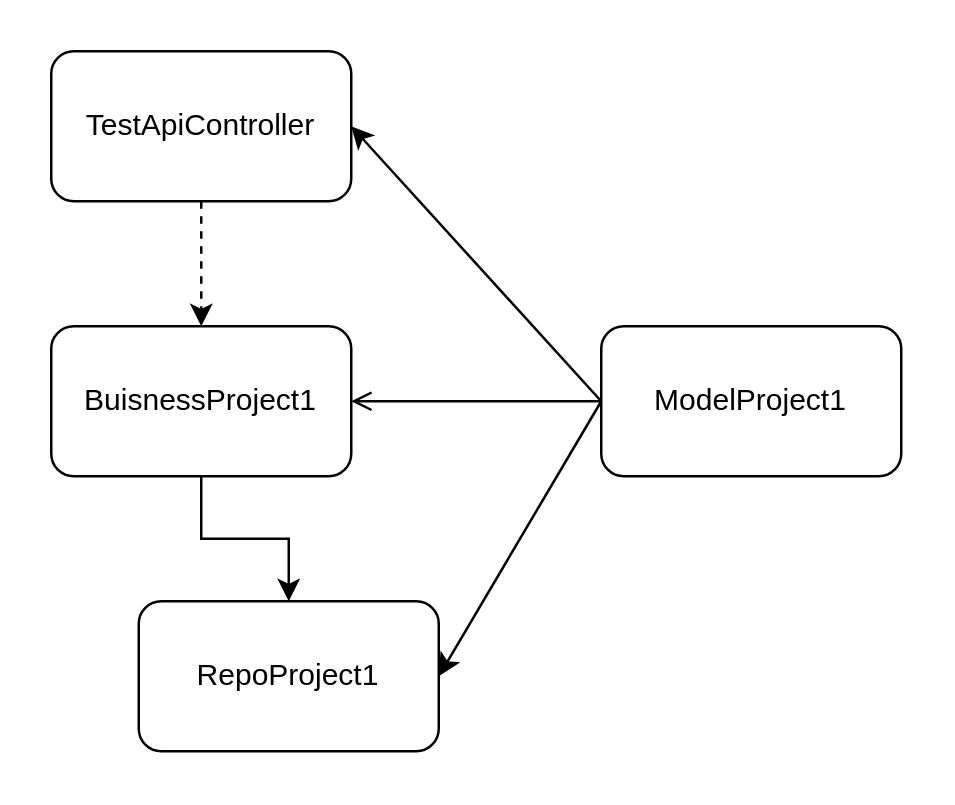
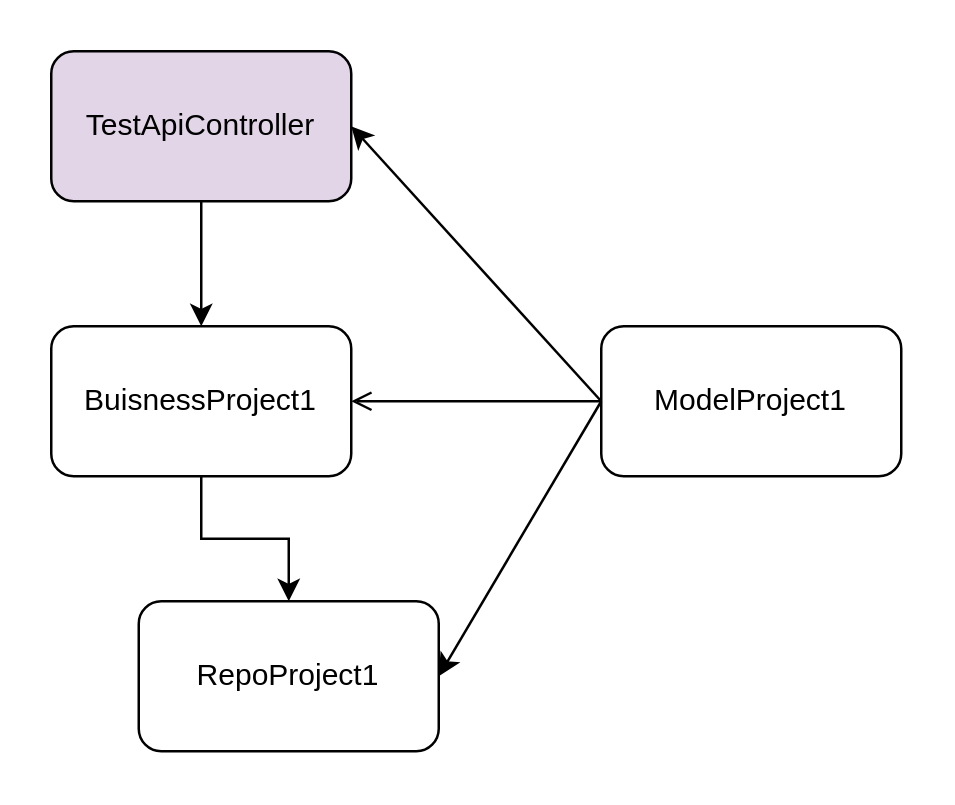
(201, 126) -> (201, 126)
(201, 257) -> (201, 257)
